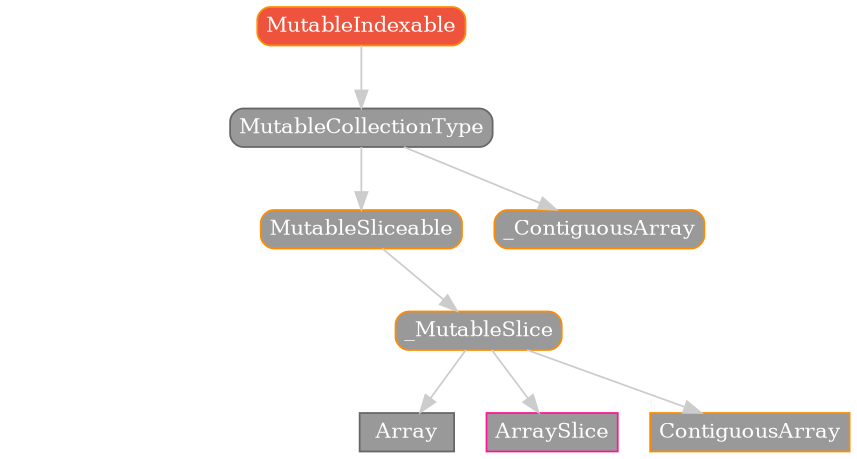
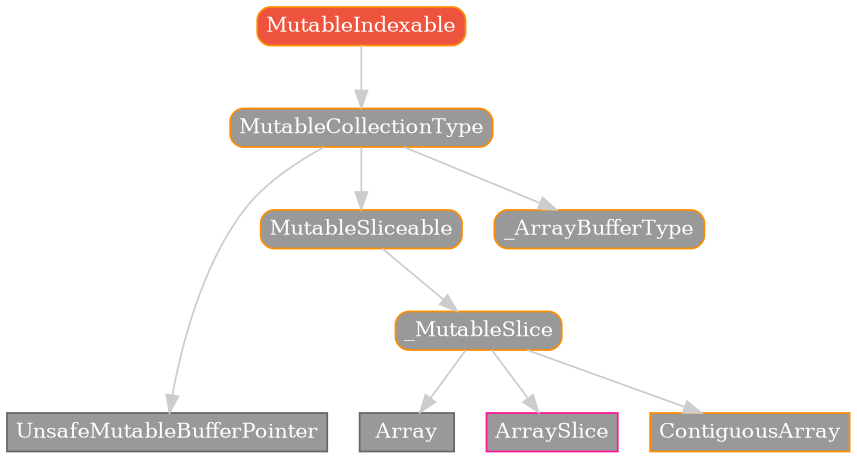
(361, 128) -> (361, 128)
(599, 229) -> (599, 229)
none -> (167, 432)
